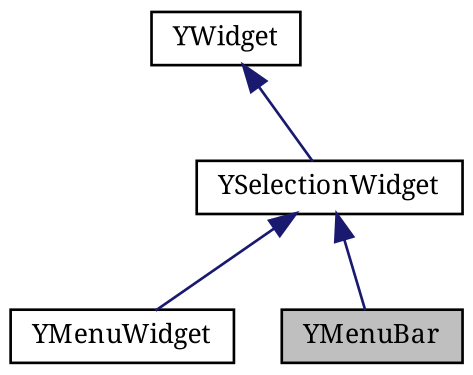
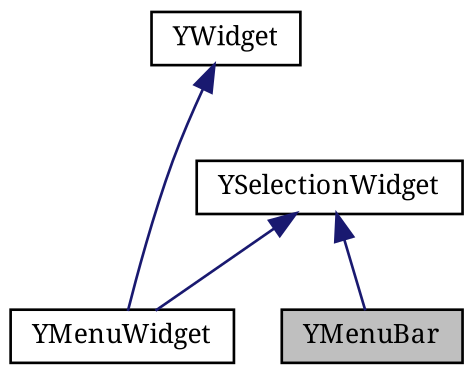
(286, 124) -> (160, 198)
